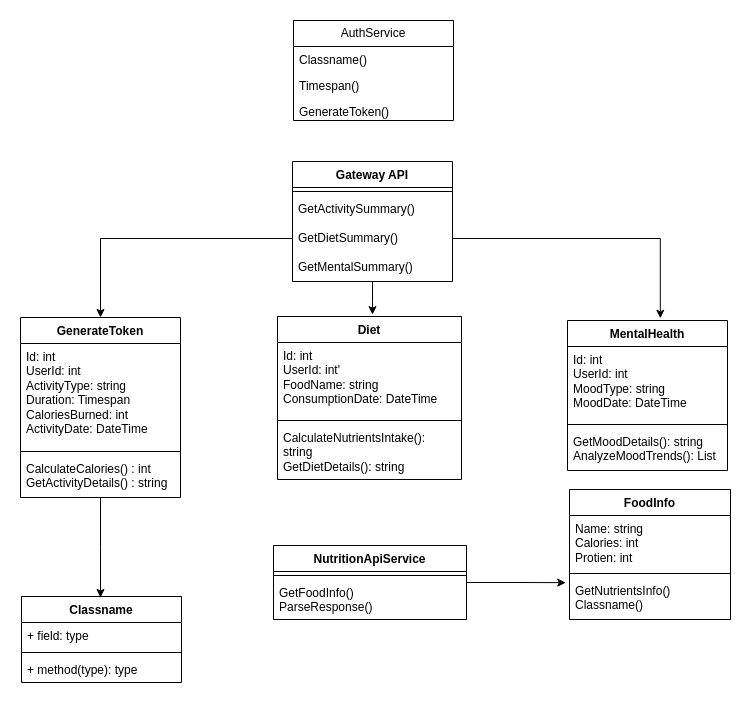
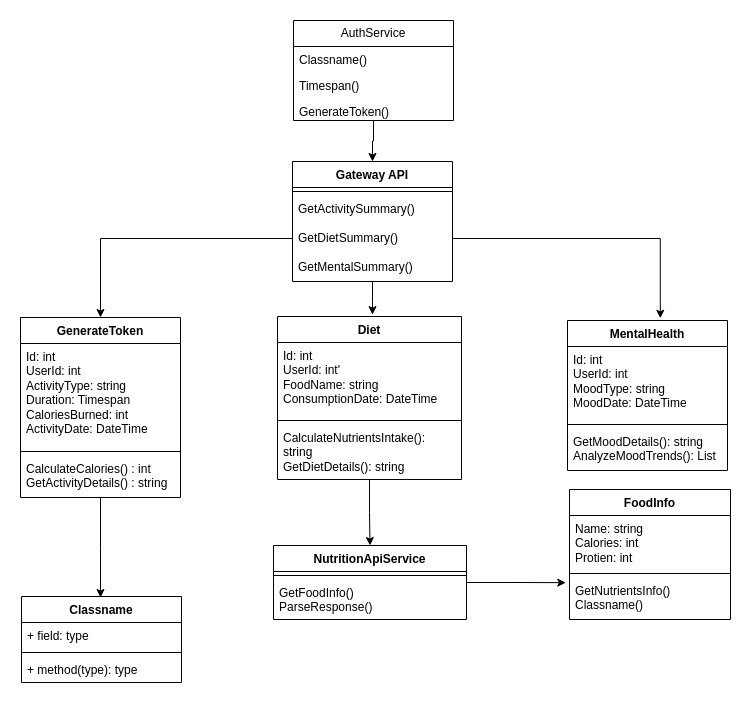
none -> (374, 138)
none -> (370, 510)
